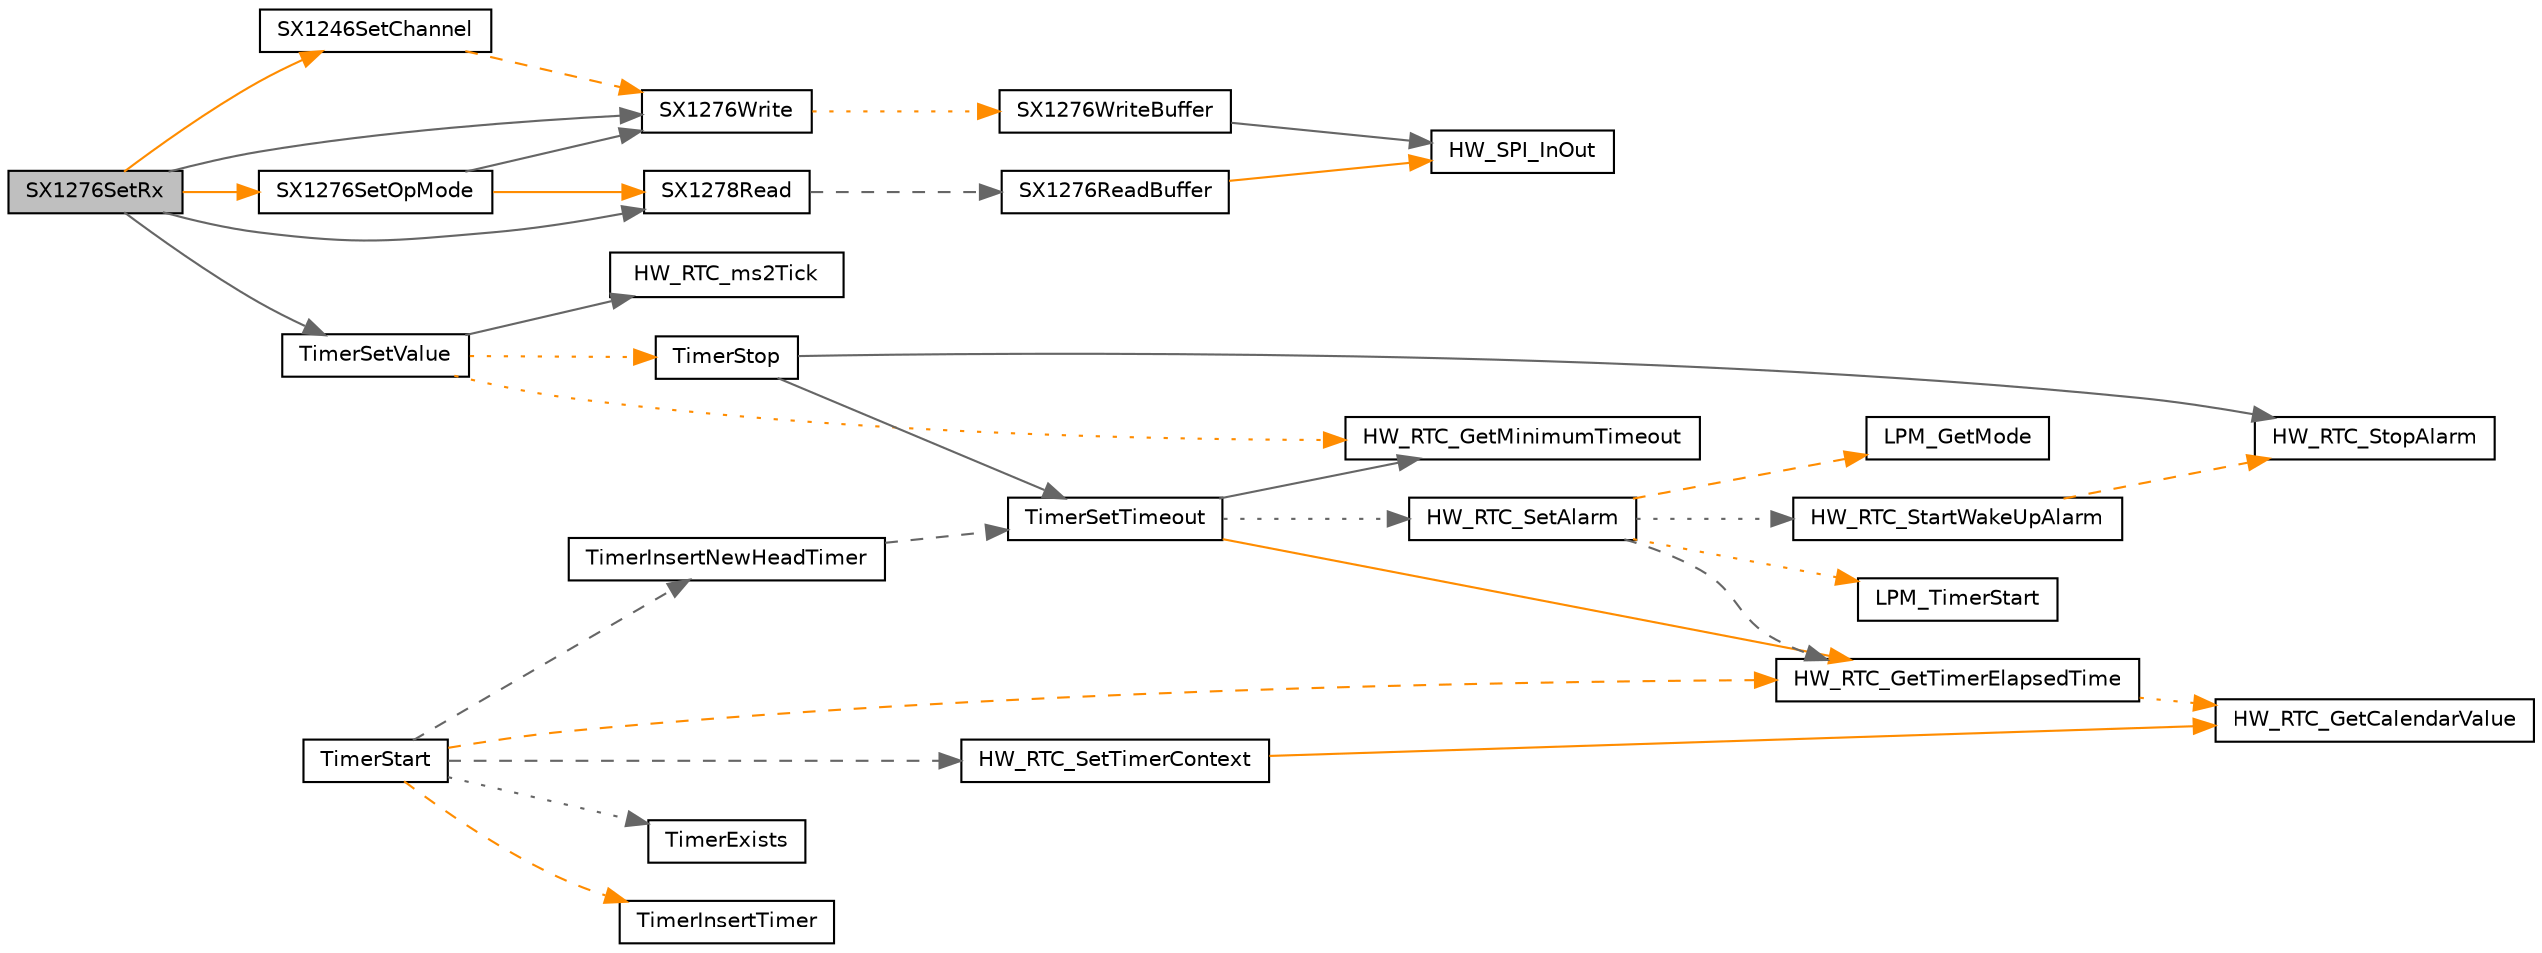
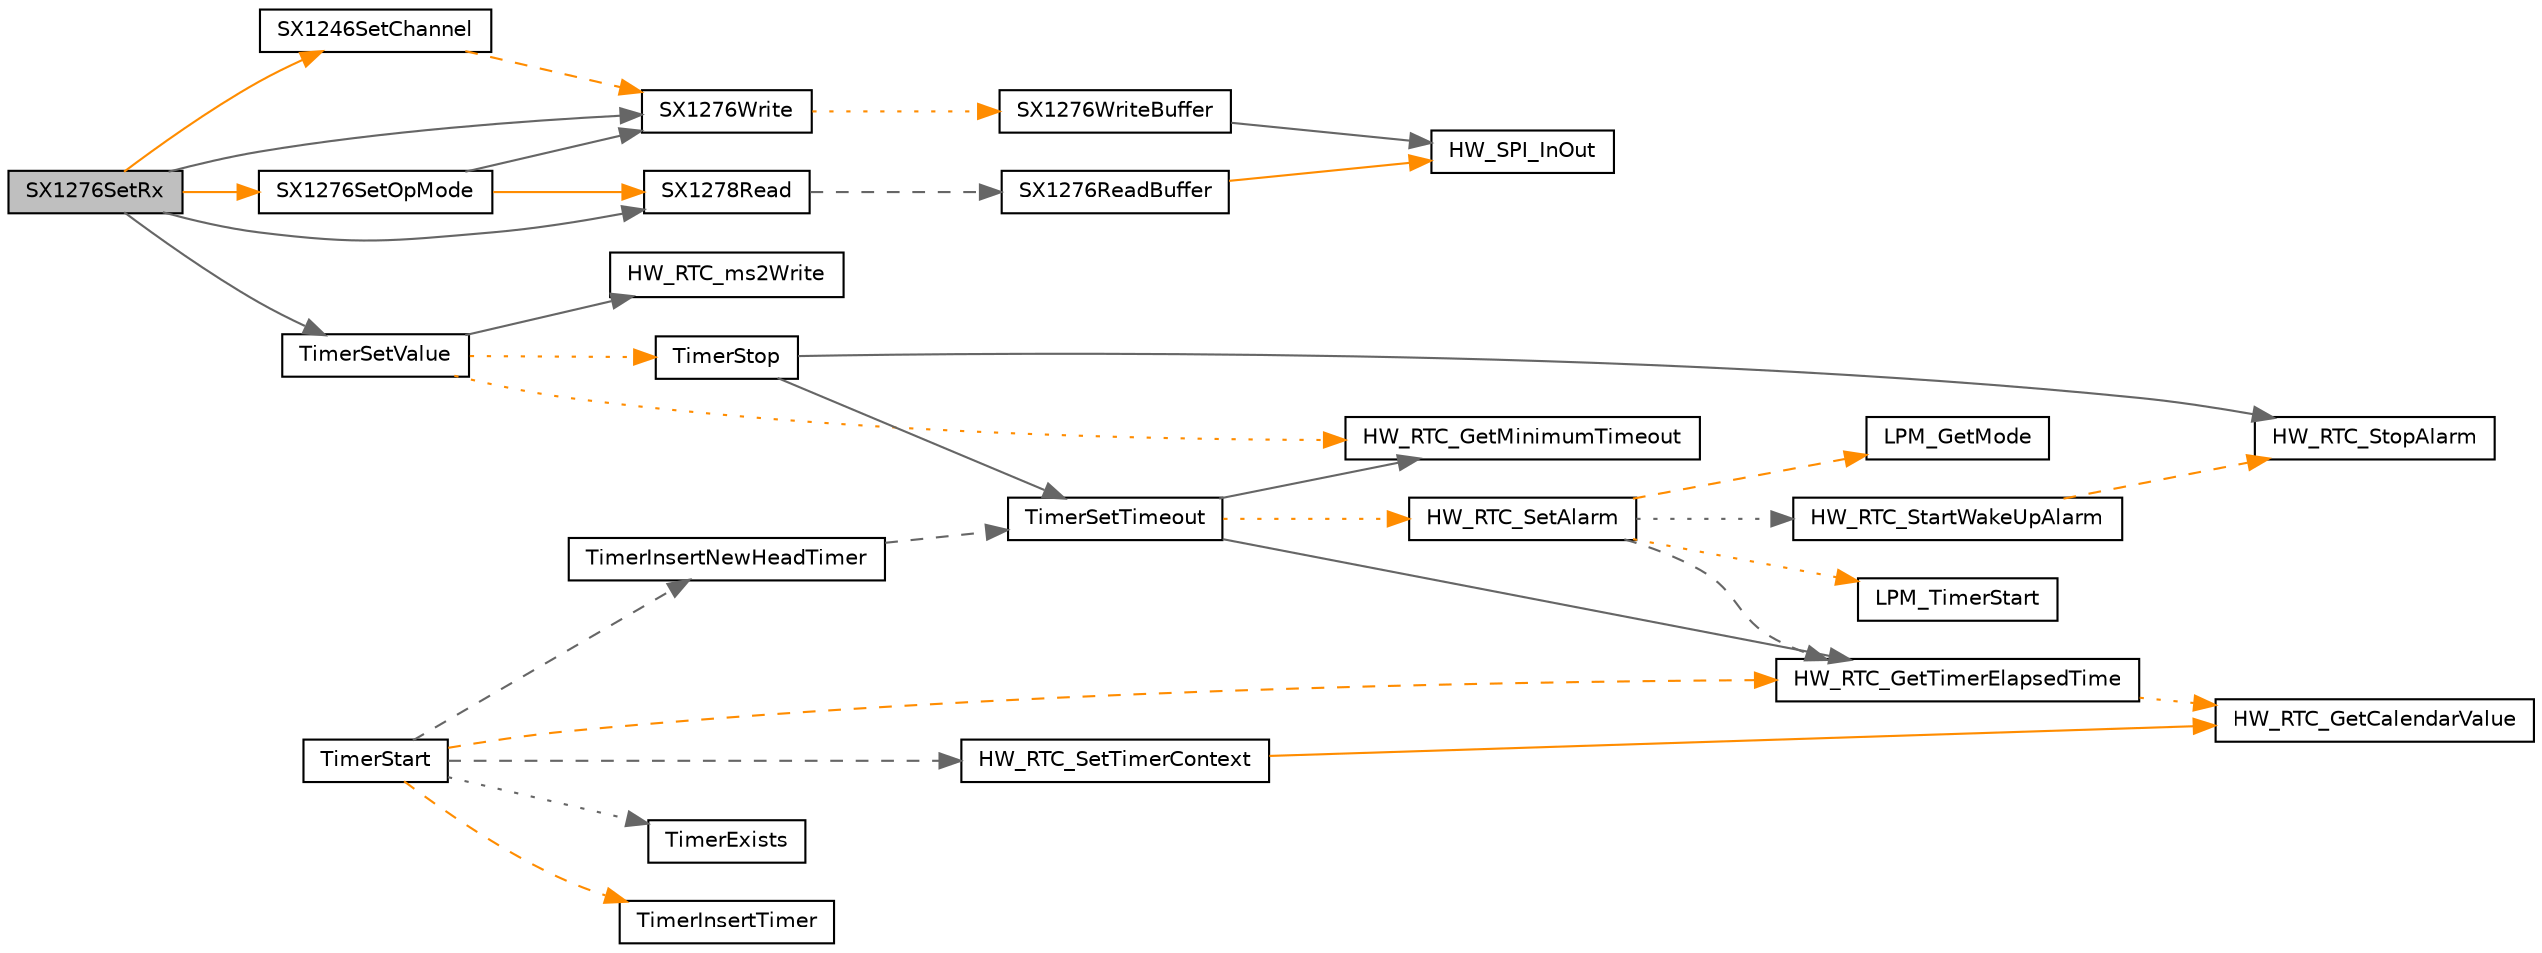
(727, 275) -> (727, 275)
(1305, 519) -> (1305, 519)
(1526, 597) -> (1526, 597)
